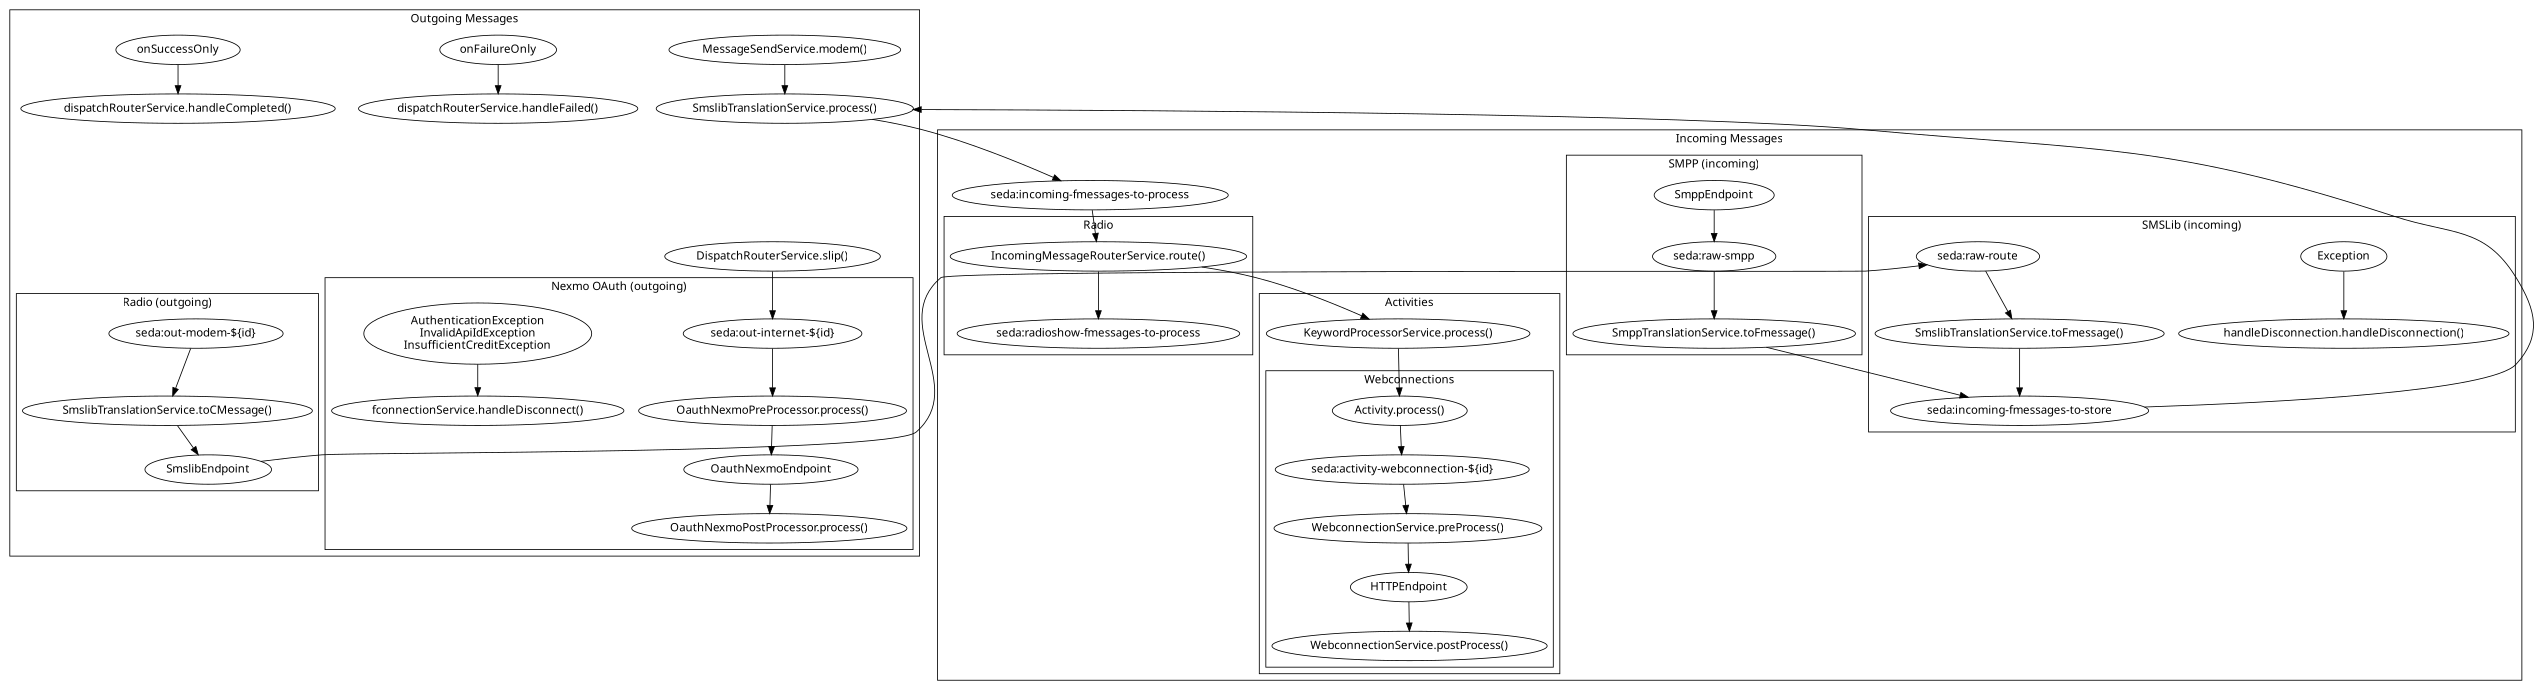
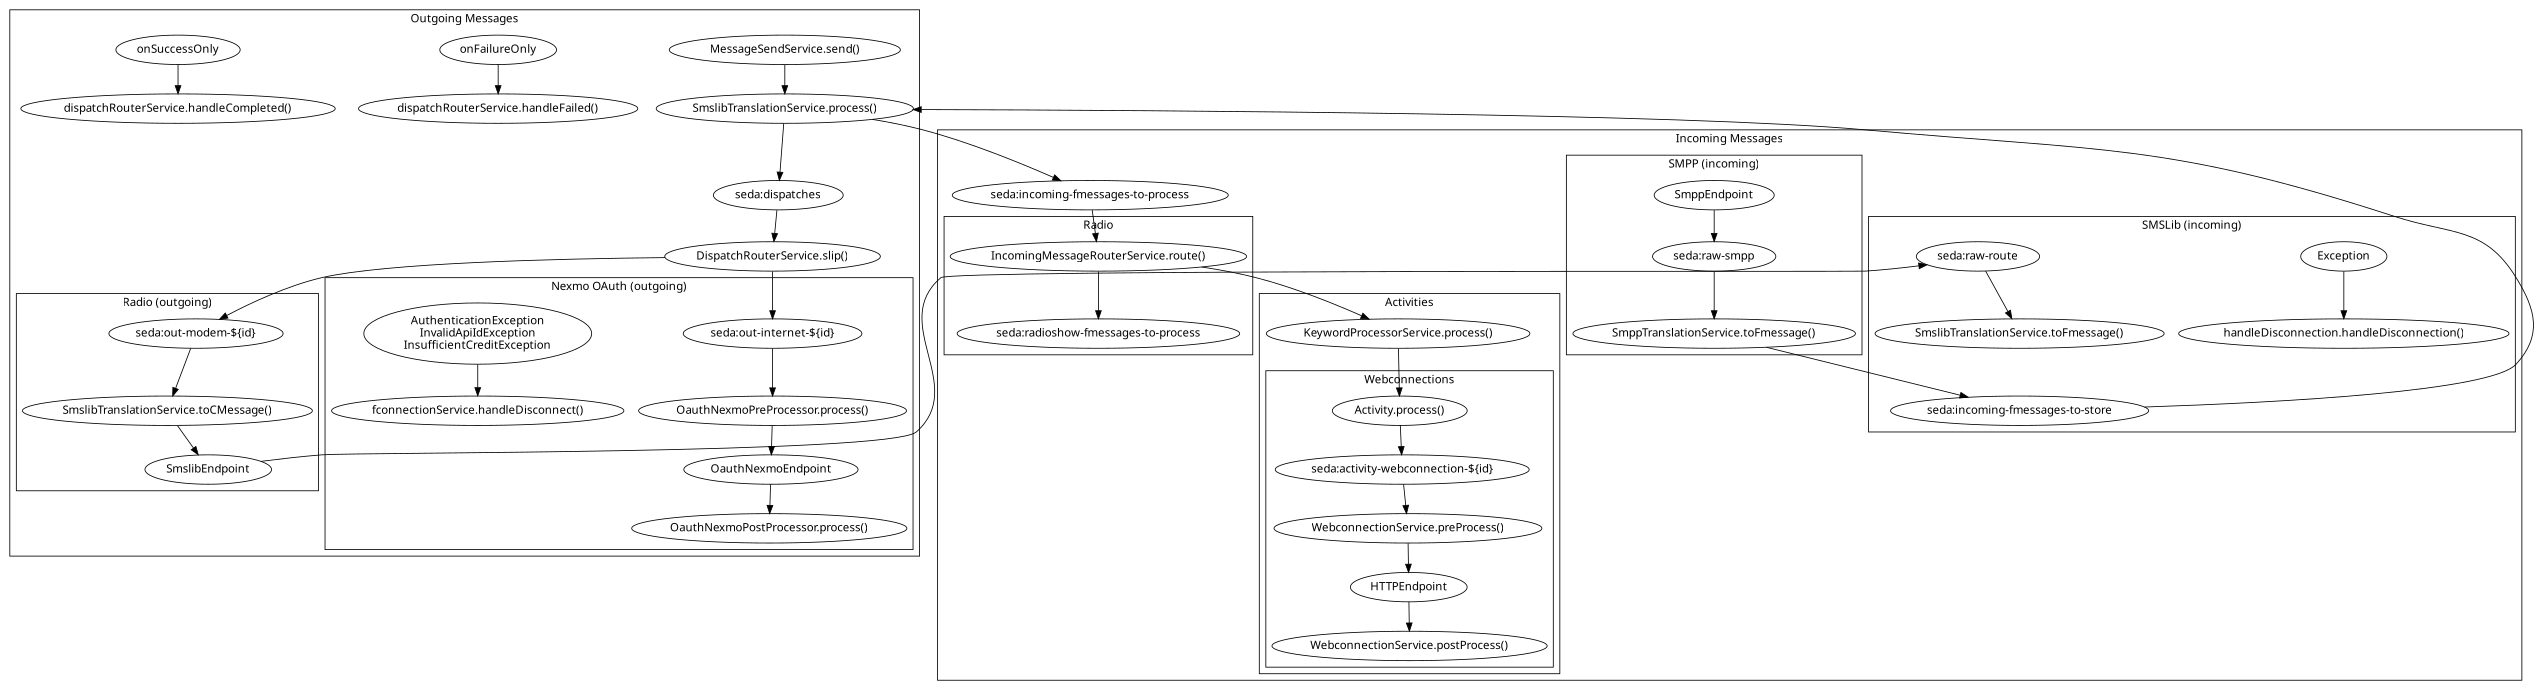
(785, 50) -> (785, 50)
none -> (778, 195)
none -> (442, 264)
(2020, 368) -> none
